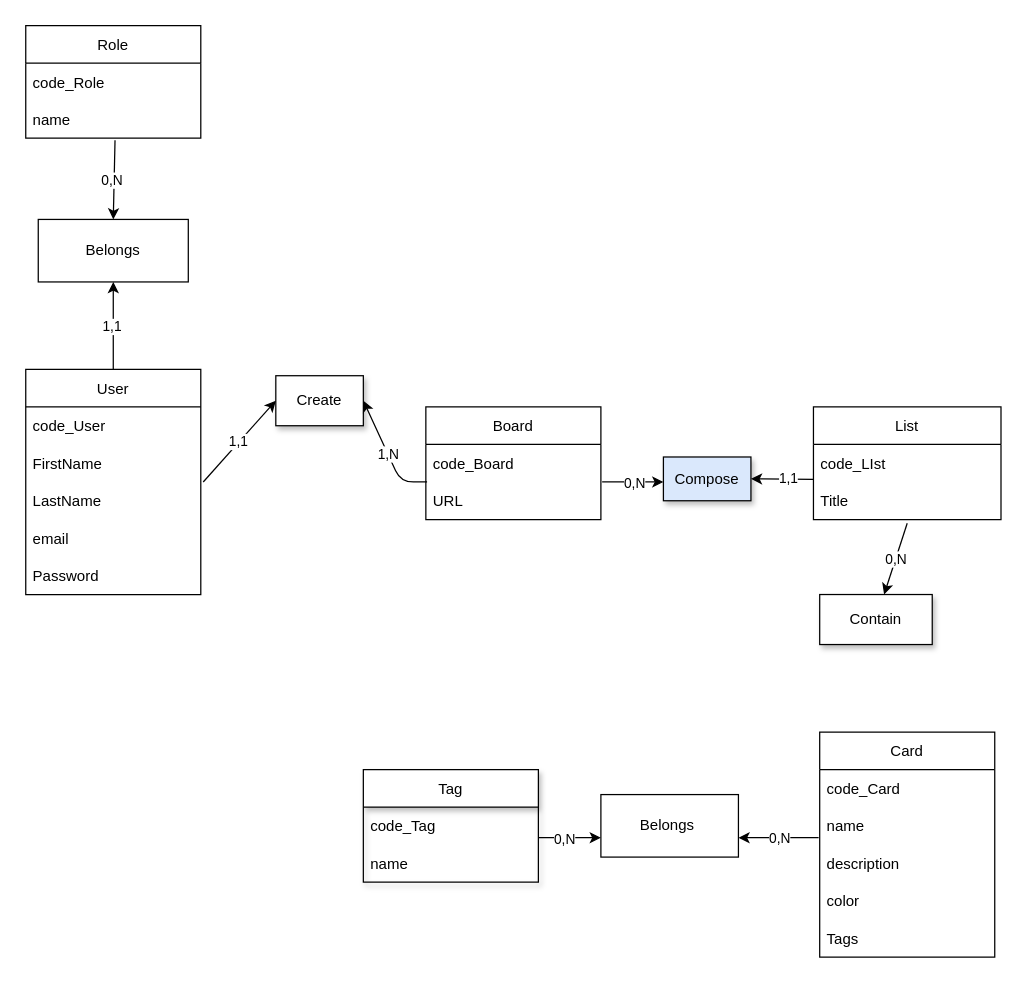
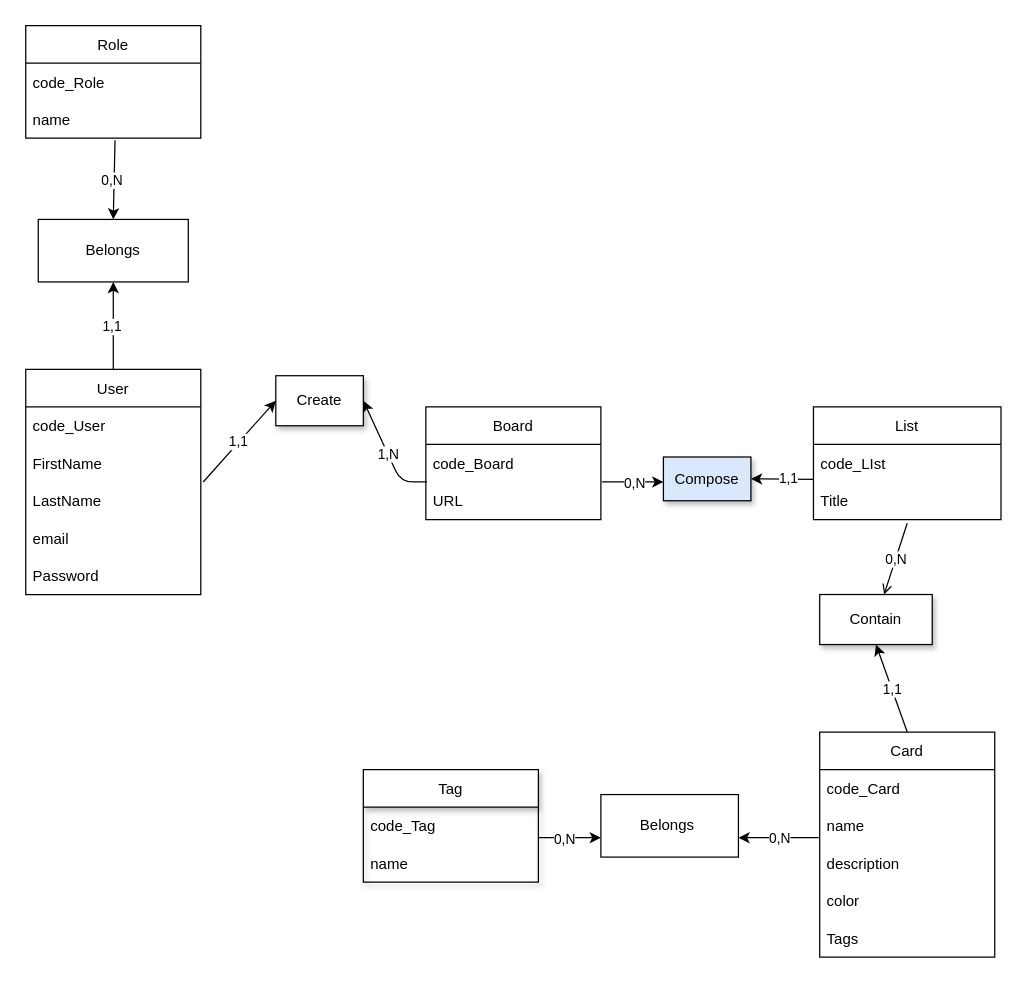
(887, 585) -> (886, 587)
none -> (900, 712)
